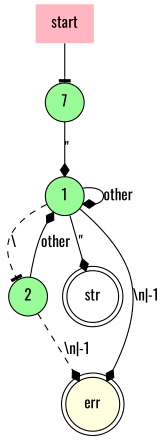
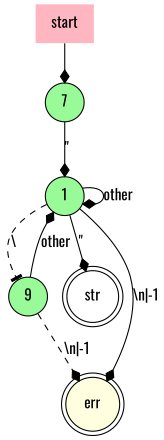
(65, 60) -> (65, 60)
(28, 297) -> (28, 297)
